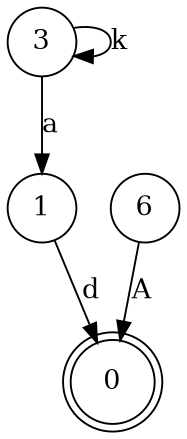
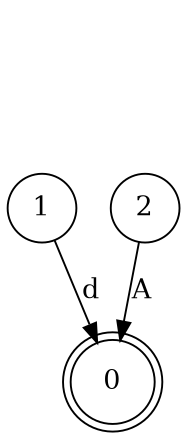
(42, 42) -> none
(145, 208) -> (145, 208)
